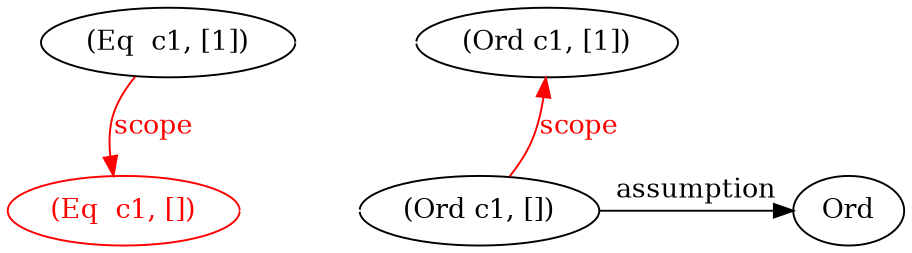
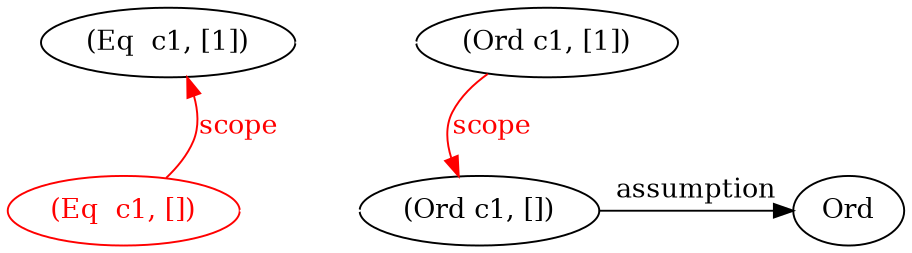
(114, 114) -> (193, 141)
(532, 139) -> (454, 110)
